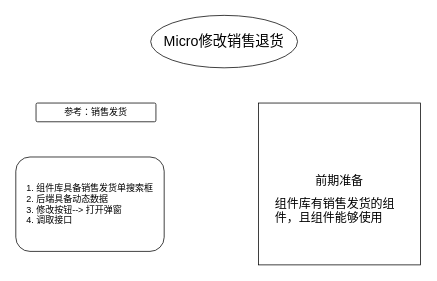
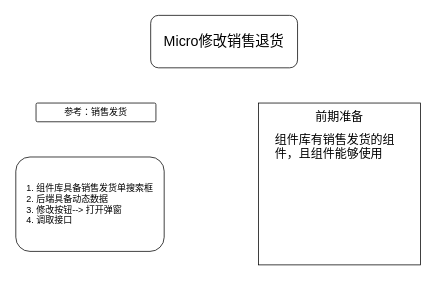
(224, 42) -> (224, 42)
(339, 219) -> (339, 155)
